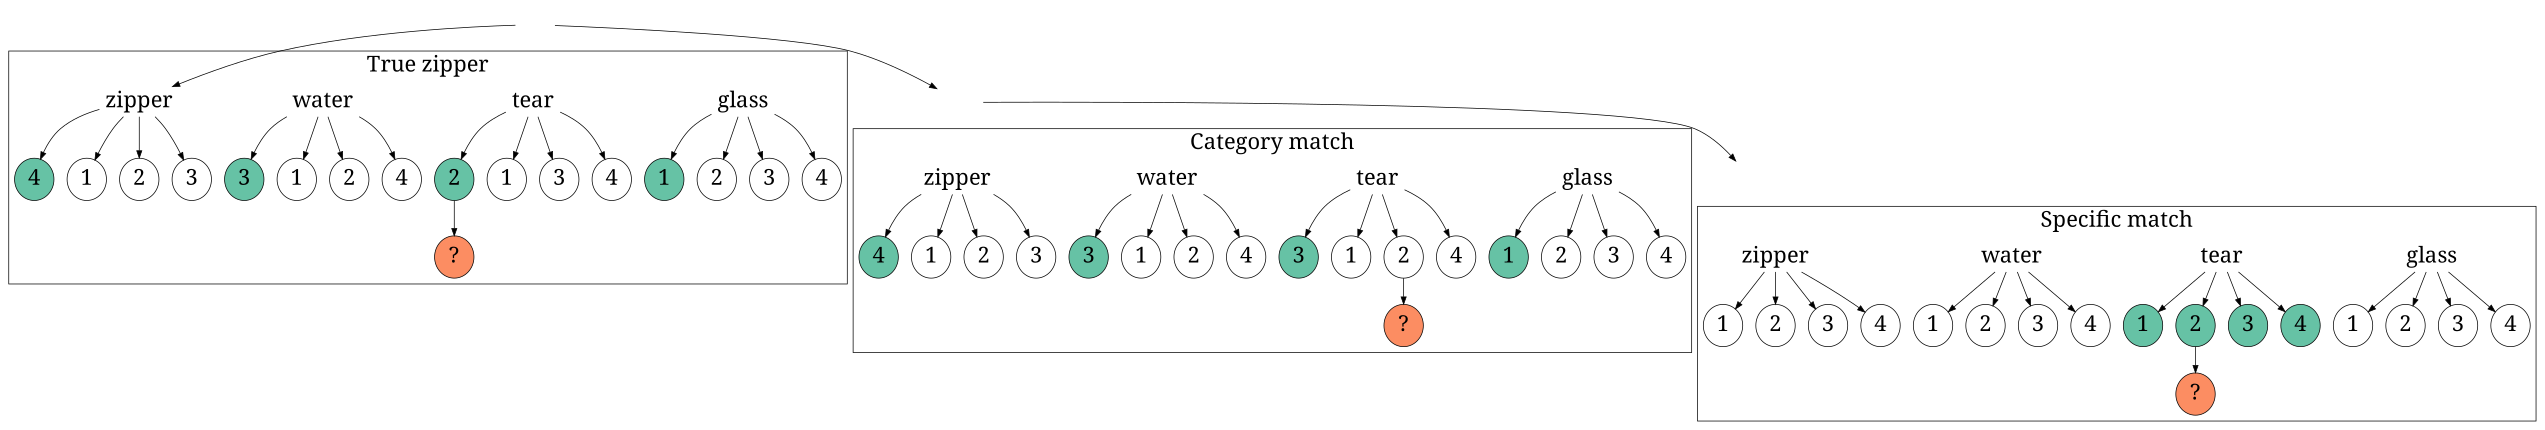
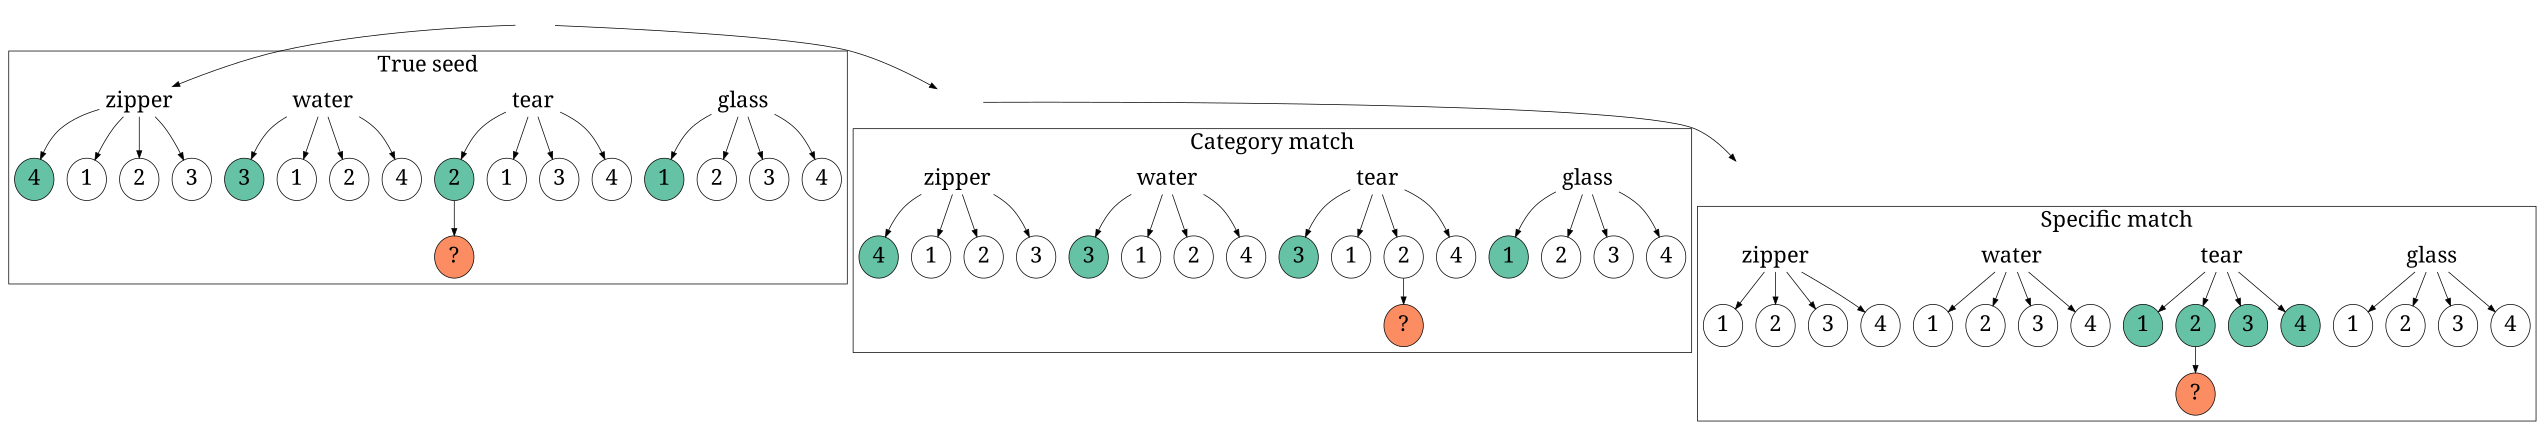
(428, 66) -> (428, 66)
